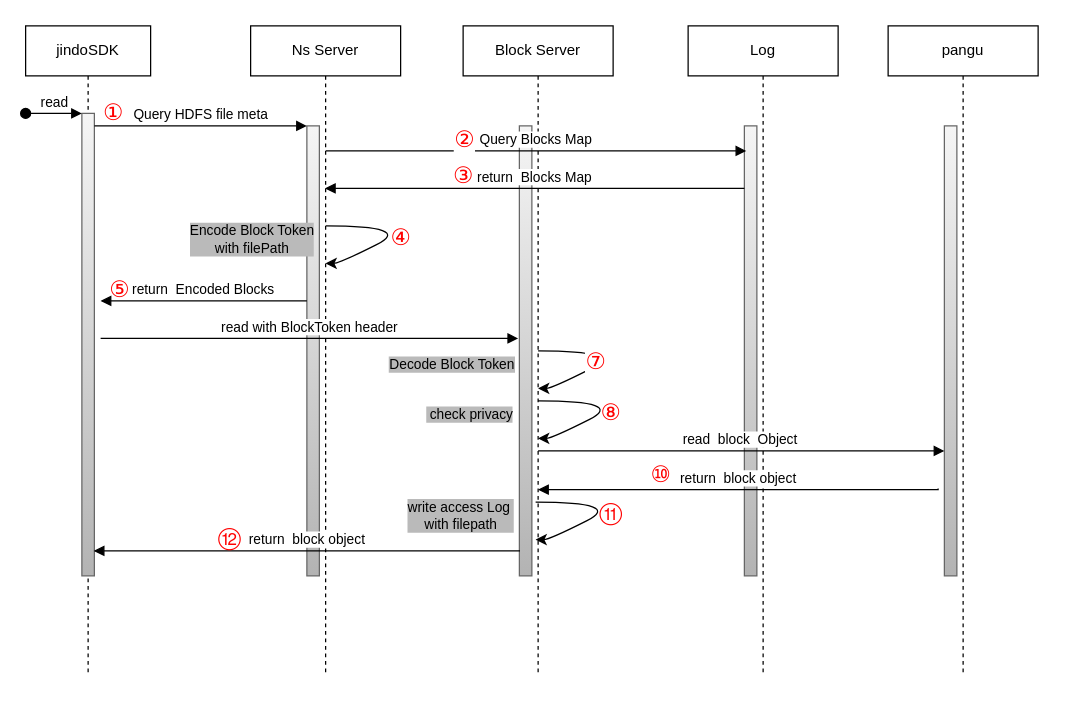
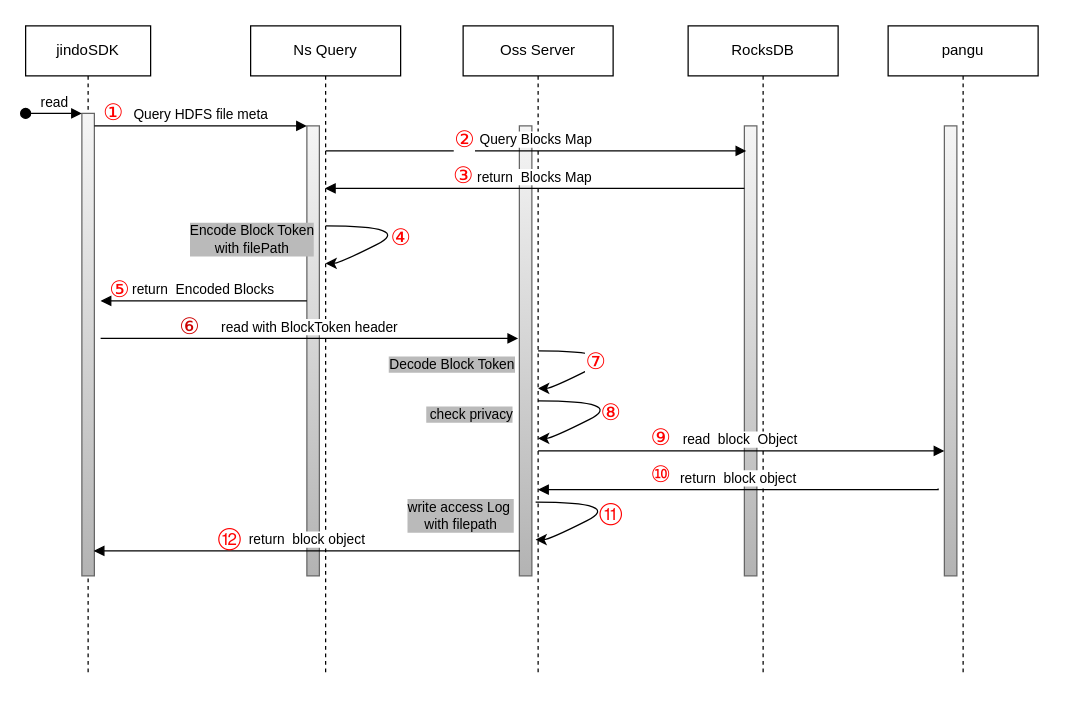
(326, 51) -> (326, 51)
(538, 51) -> (538, 51)
(763, 51) -> (763, 51)
none -> (189, 327)
none -> (661, 438)
